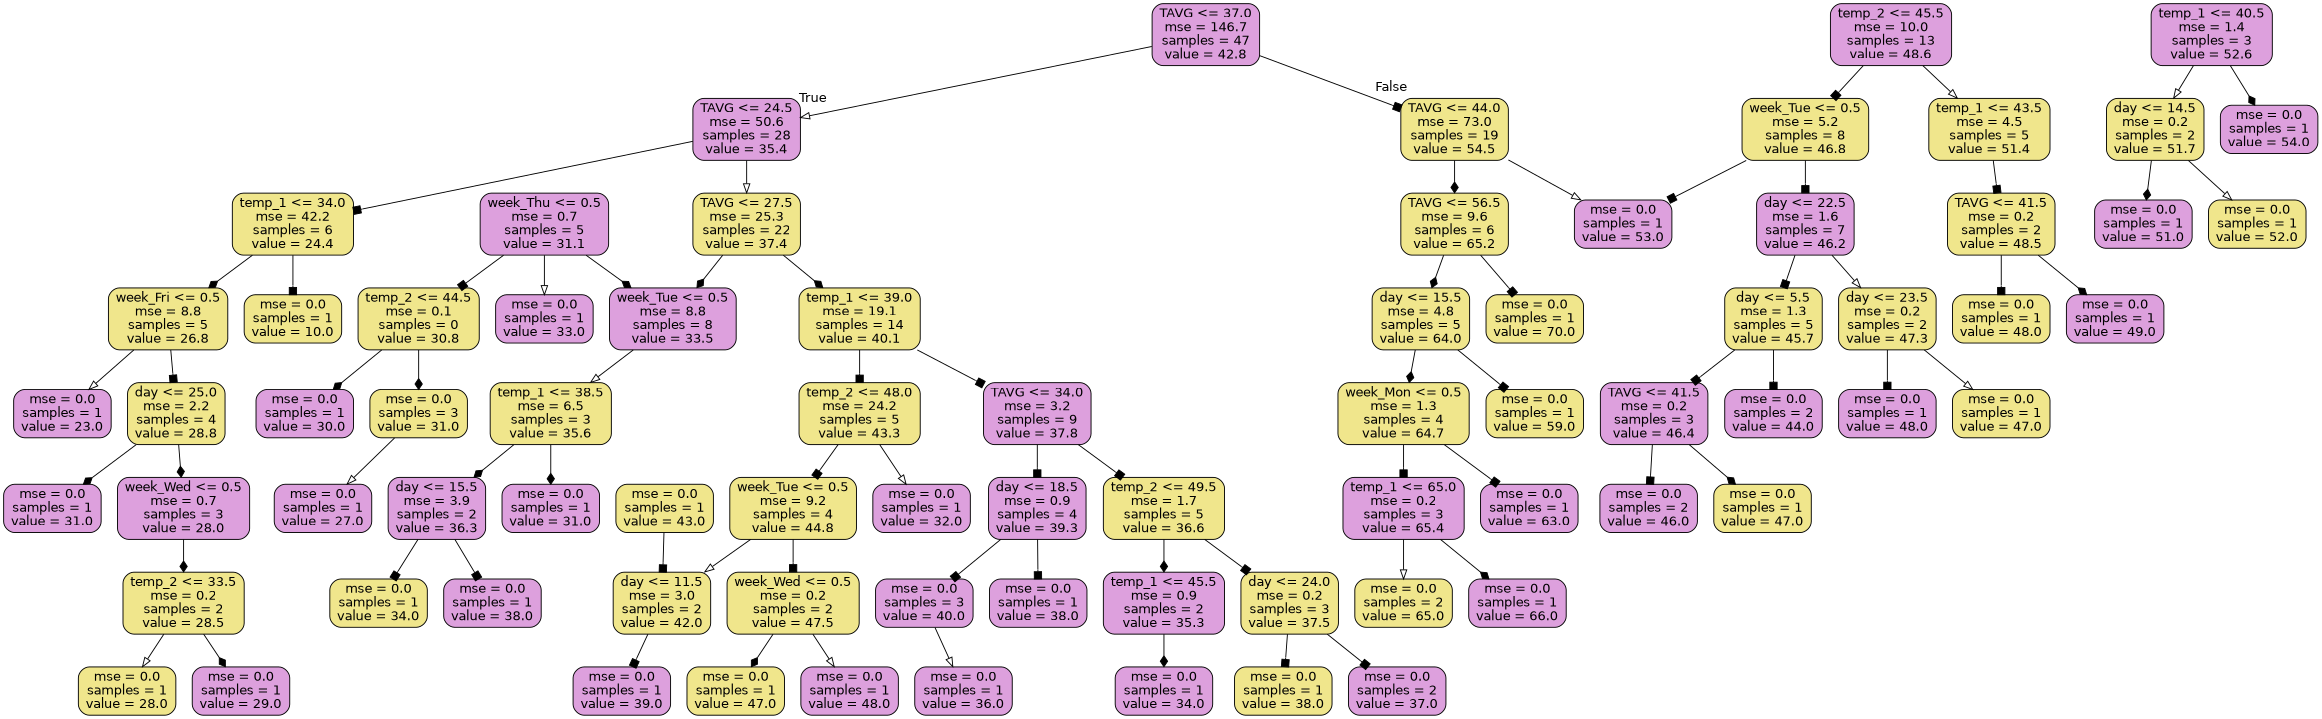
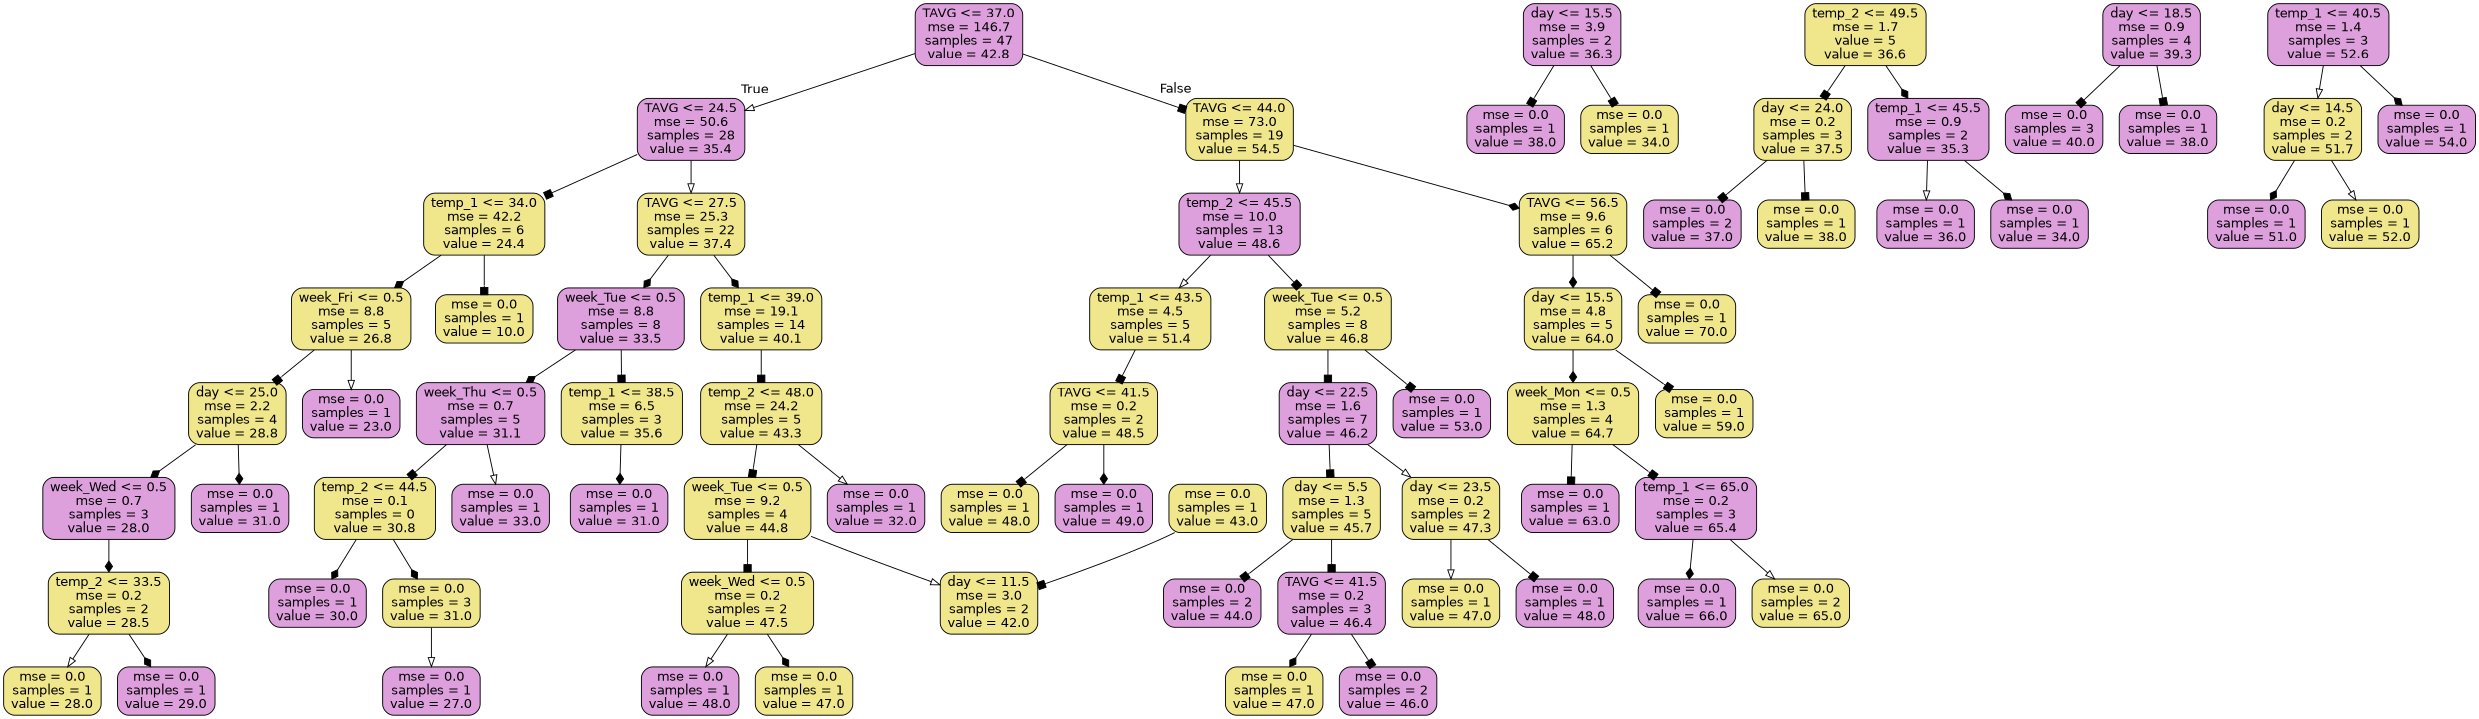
(1540, 178) -> (1240, 172)
(604, 268) -> (555, 363)
(616, 363) -> (621, 362)
(1037, 414) -> none
(498, 457) -> none
(1164, 508) -> (1865, 35)
(942, 643) -> (1927, 176)
(622, 691) -> none
